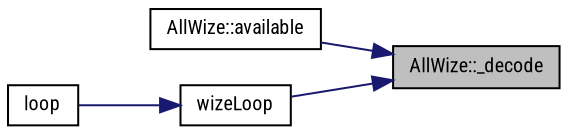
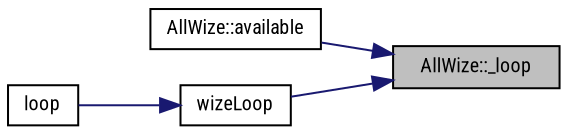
(476, 67) -> (476, 67)
